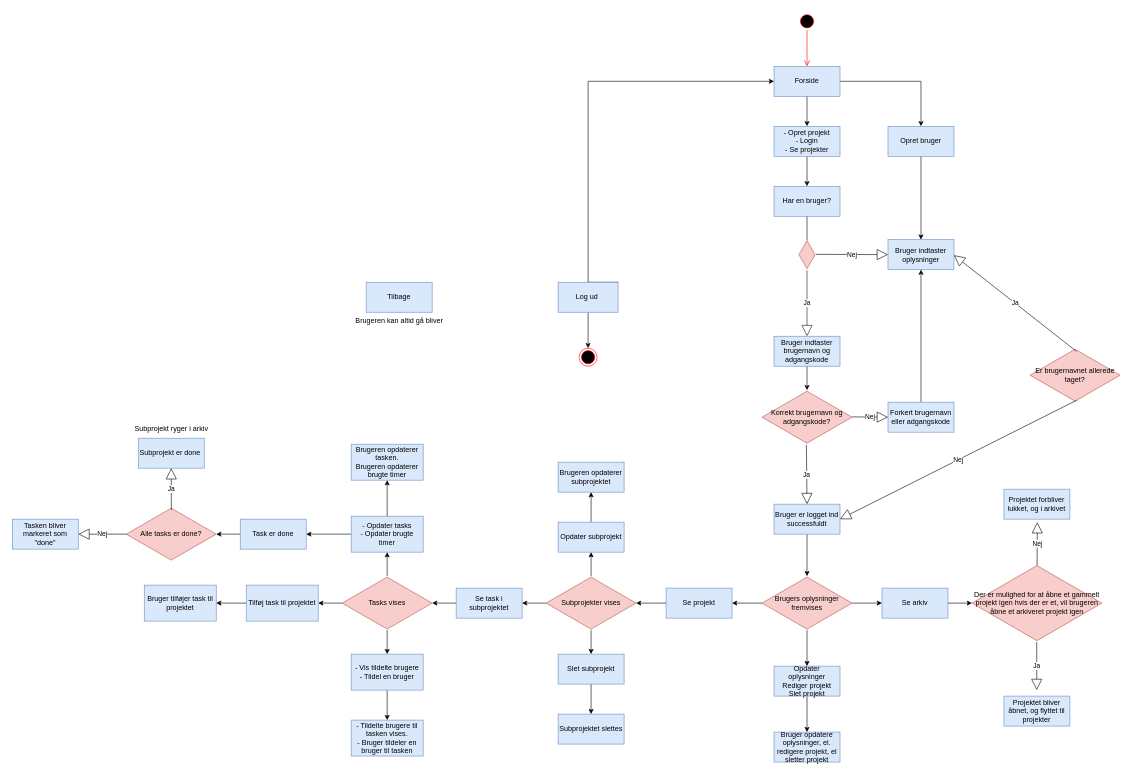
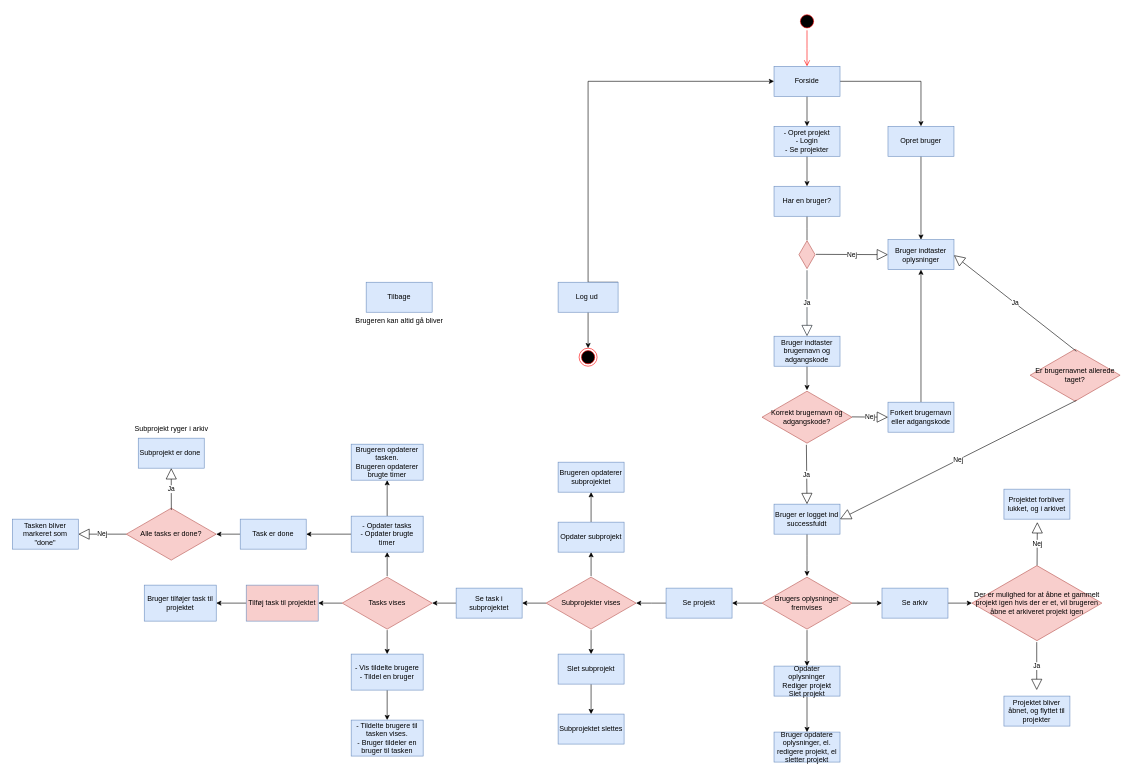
(282, 603) -> (282, 603)
